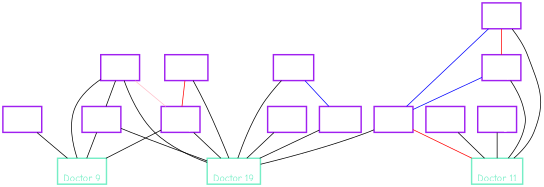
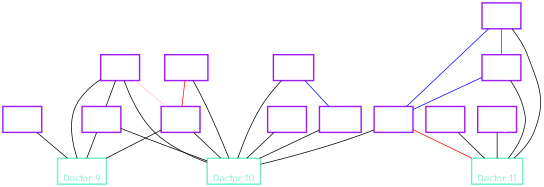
(234, 171) -> (234, 171)
